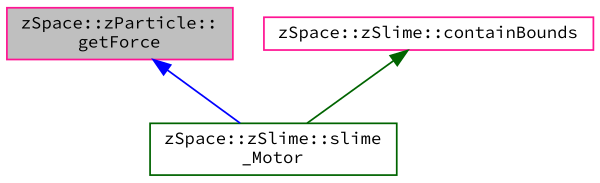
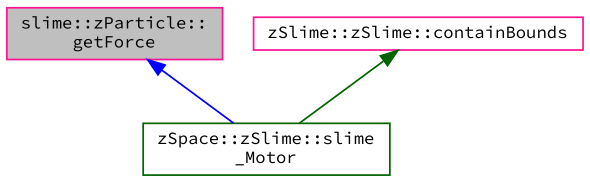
(120, 34) -> (115, 34)
(429, 34) -> (418, 34)
